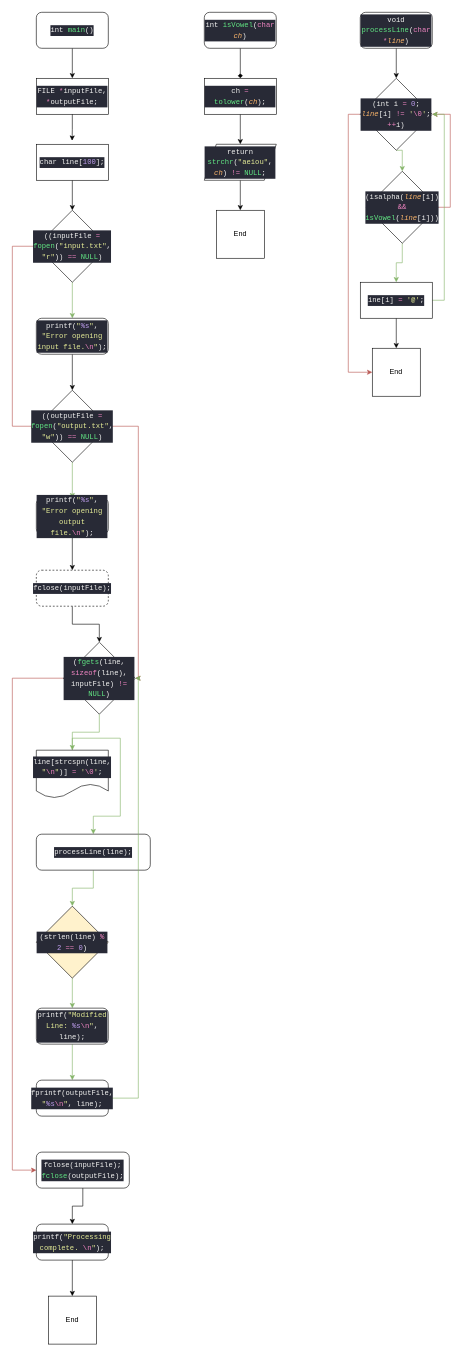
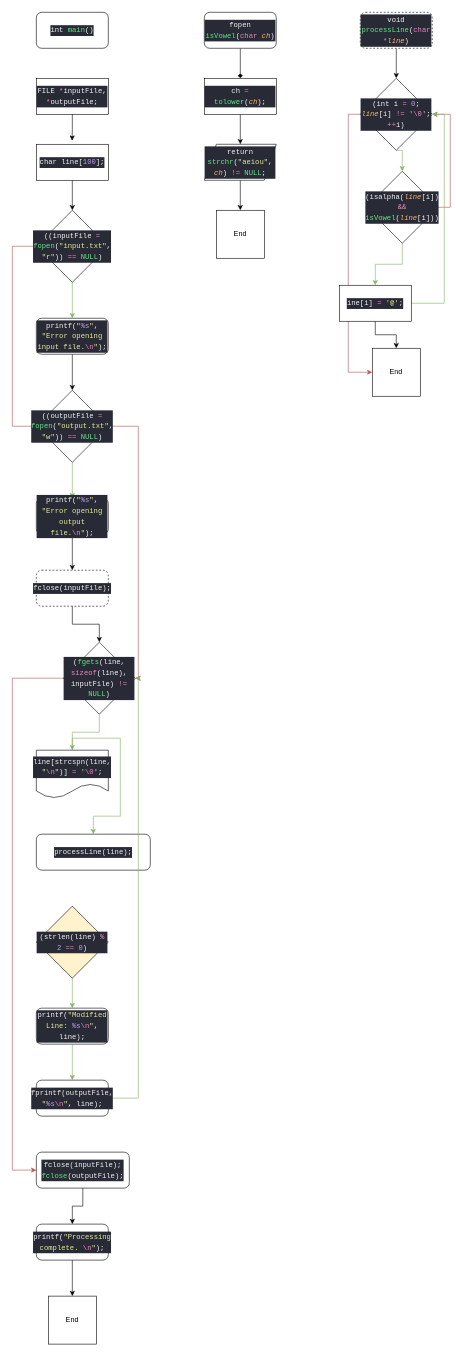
(240, 30) -> (240, 30)
(396, 30) -> (396, 30)
(72, 72) -> none
(396, 300) -> (375, 303)
(93, 887) -> none
